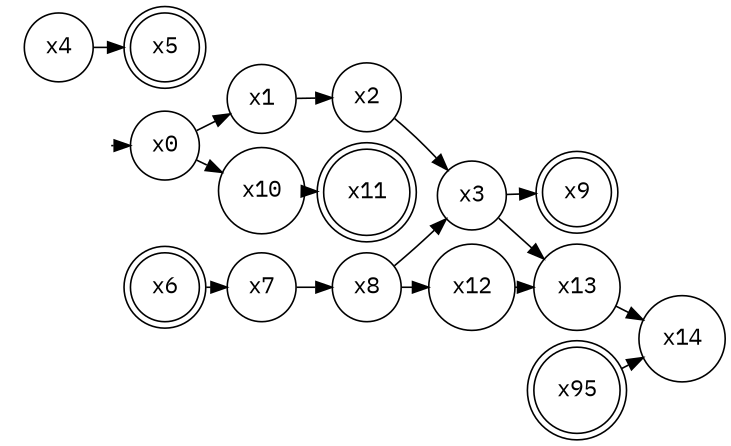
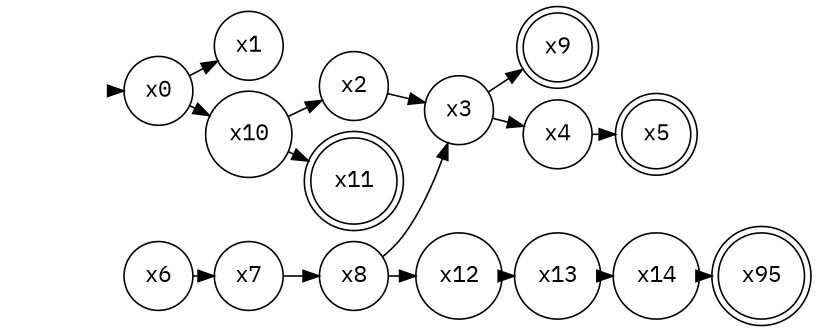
(306, 98) -> (298, 112)
(515, 233) -> (500, 120)
(165, 287) -> (158, 276)
(625, 367) -> (700, 276)
